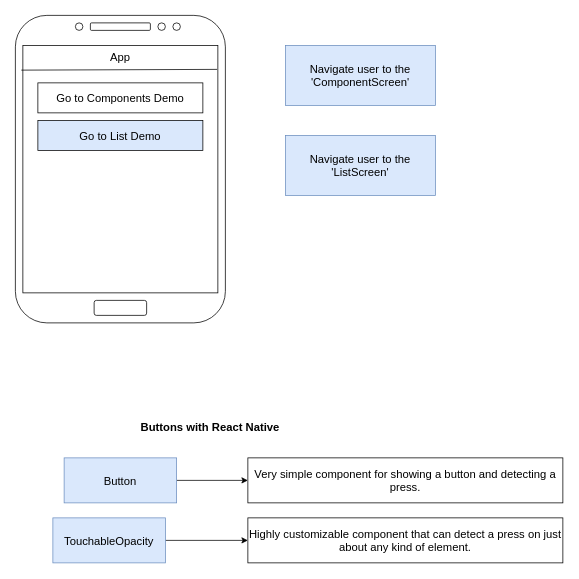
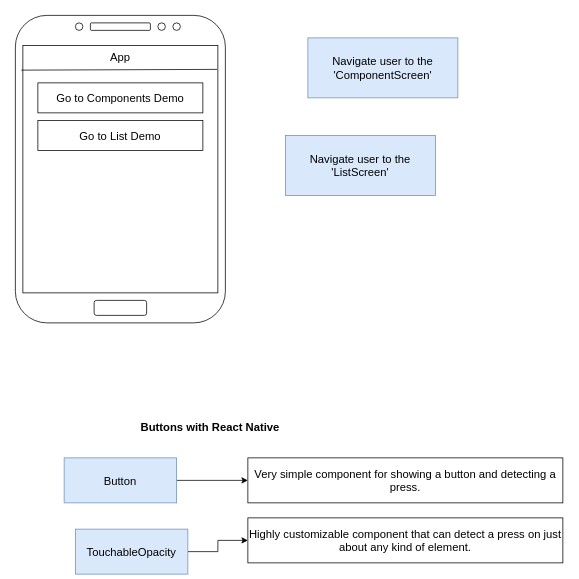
(360, 75) -> (383, 68)
(120, 135) -> (120, 135)
(109, 540) -> (132, 552)
